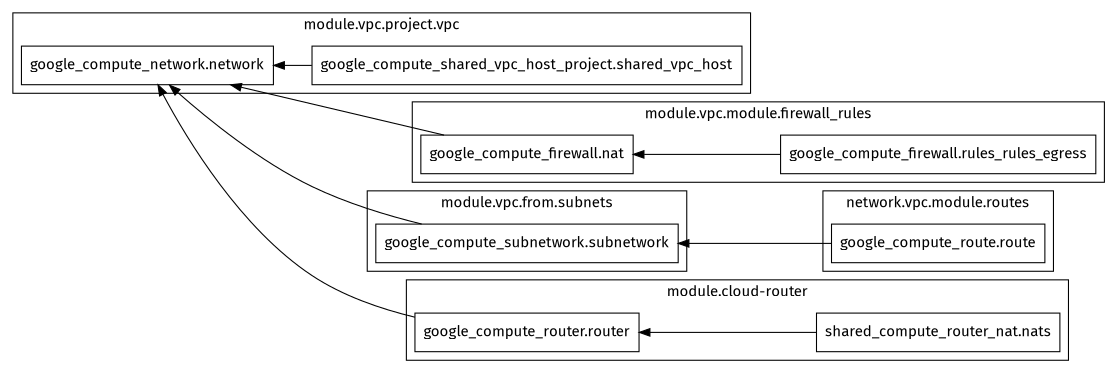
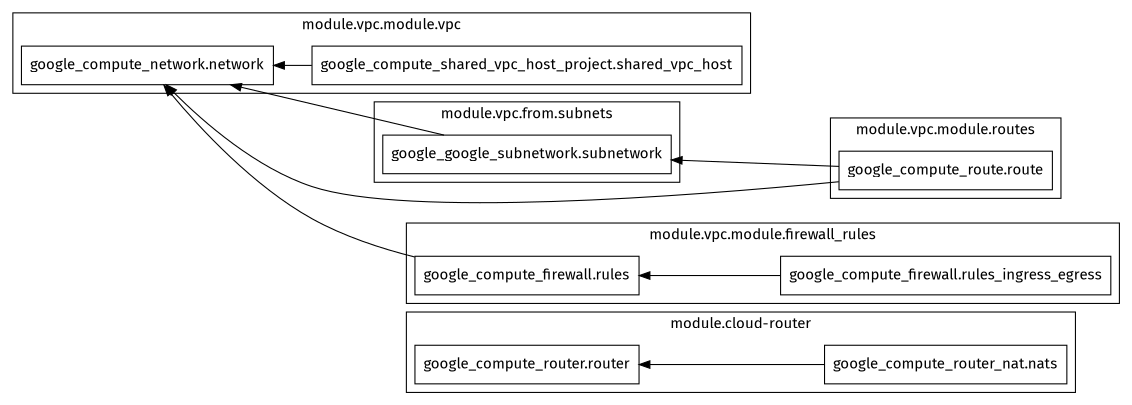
(382, 25) -> (382, 25)
(527, 154) -> (527, 276)
(938, 154) -> (946, 276)
(938, 203) -> (946, 130)
(264, 236) -> (491, 203)
(527, 243) -> (527, 154)
(938, 332) -> (946, 365)
